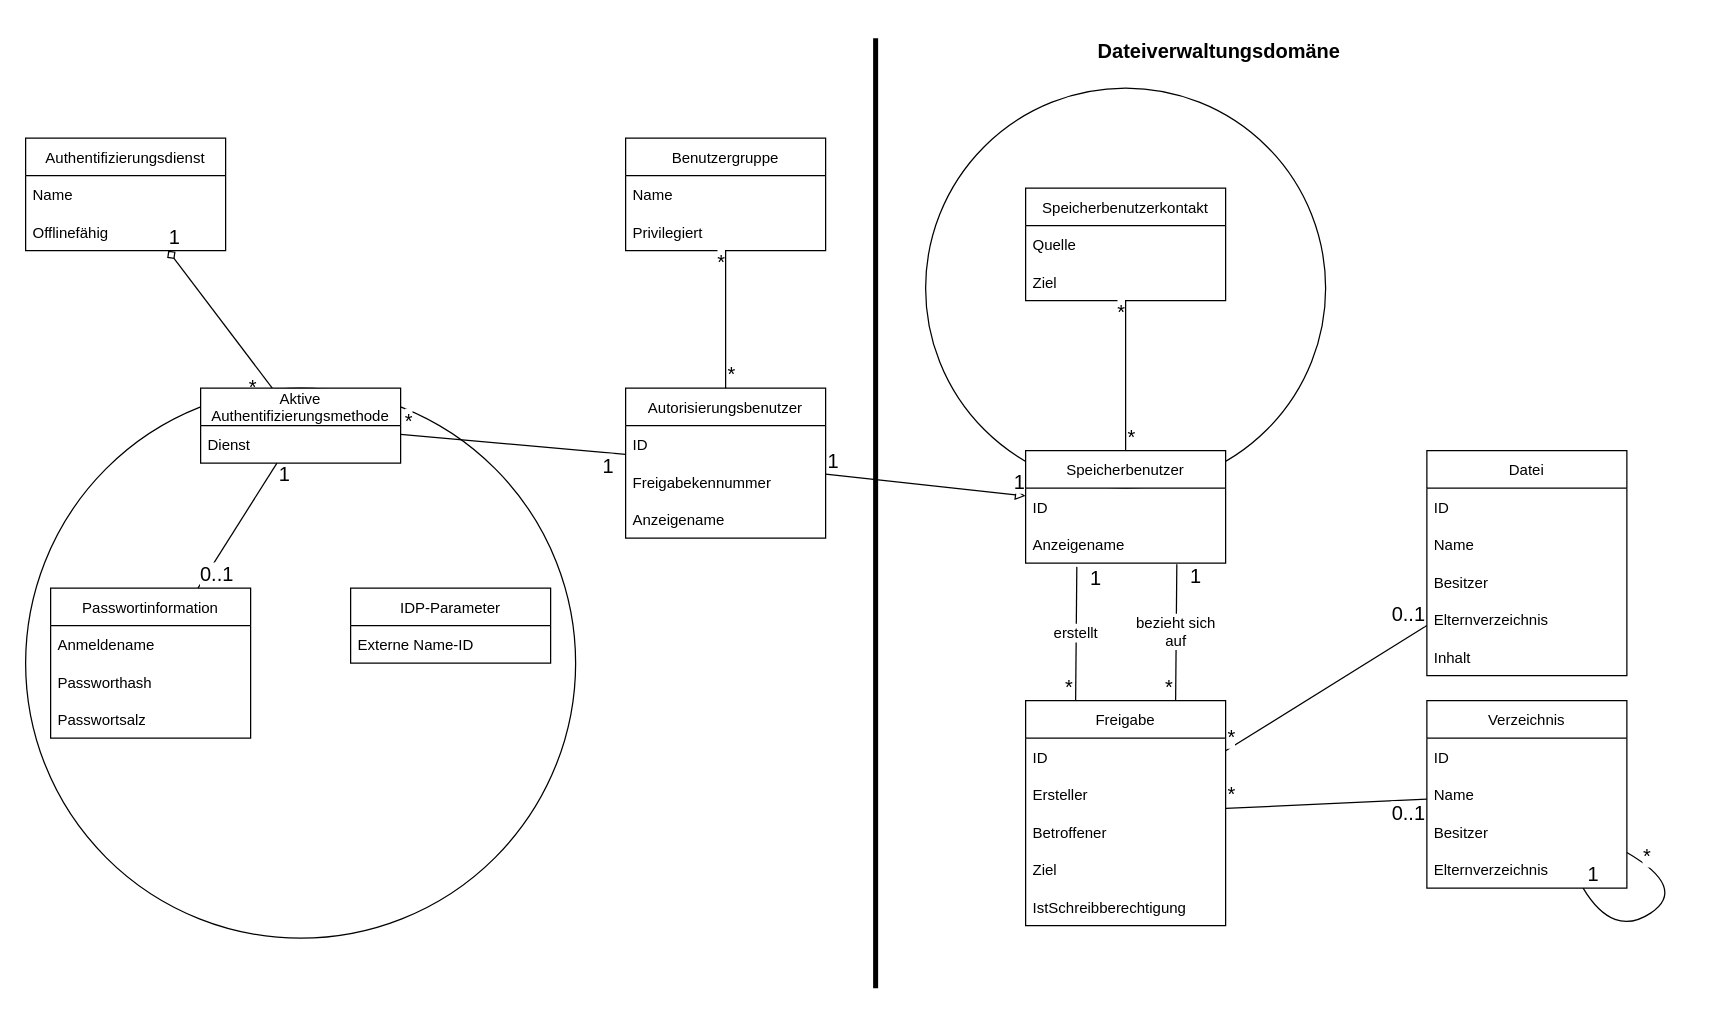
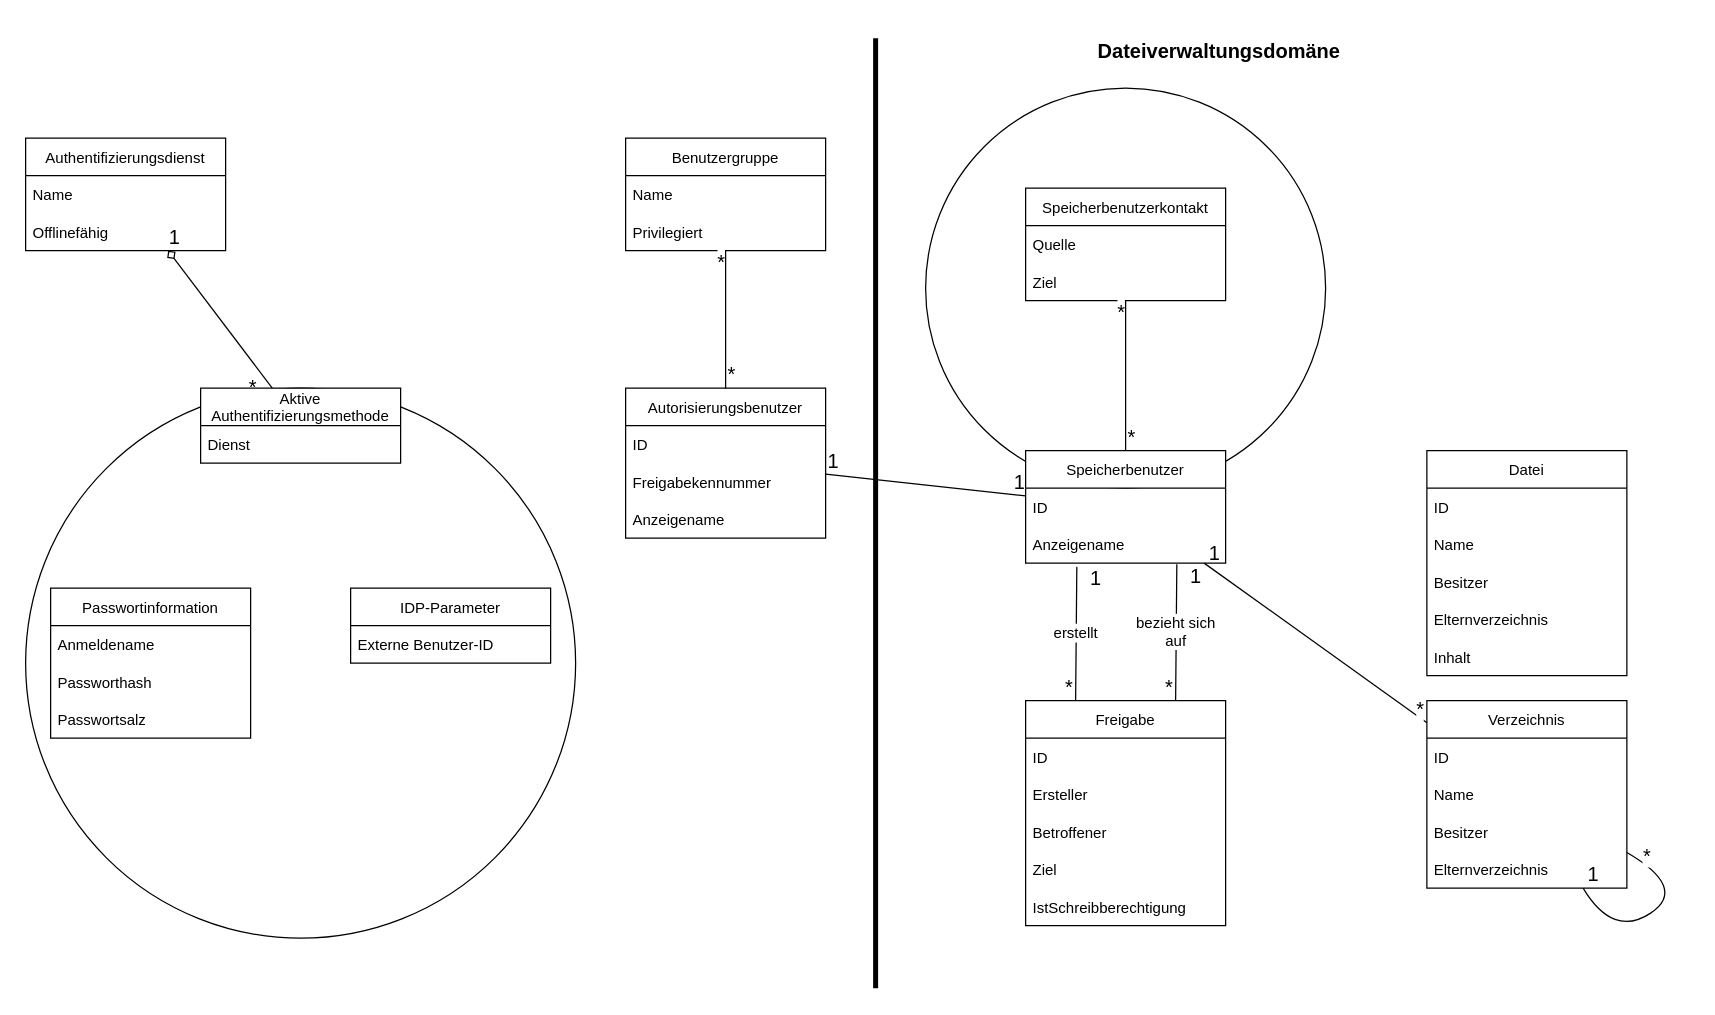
(513, 444) -> none
(1014, 495) -> (1018, 495)
(237, 527) -> none
(419, 645) -> (435, 645)
none -> (1318, 645)
(1326, 688) -> none
(1325, 804) -> none
